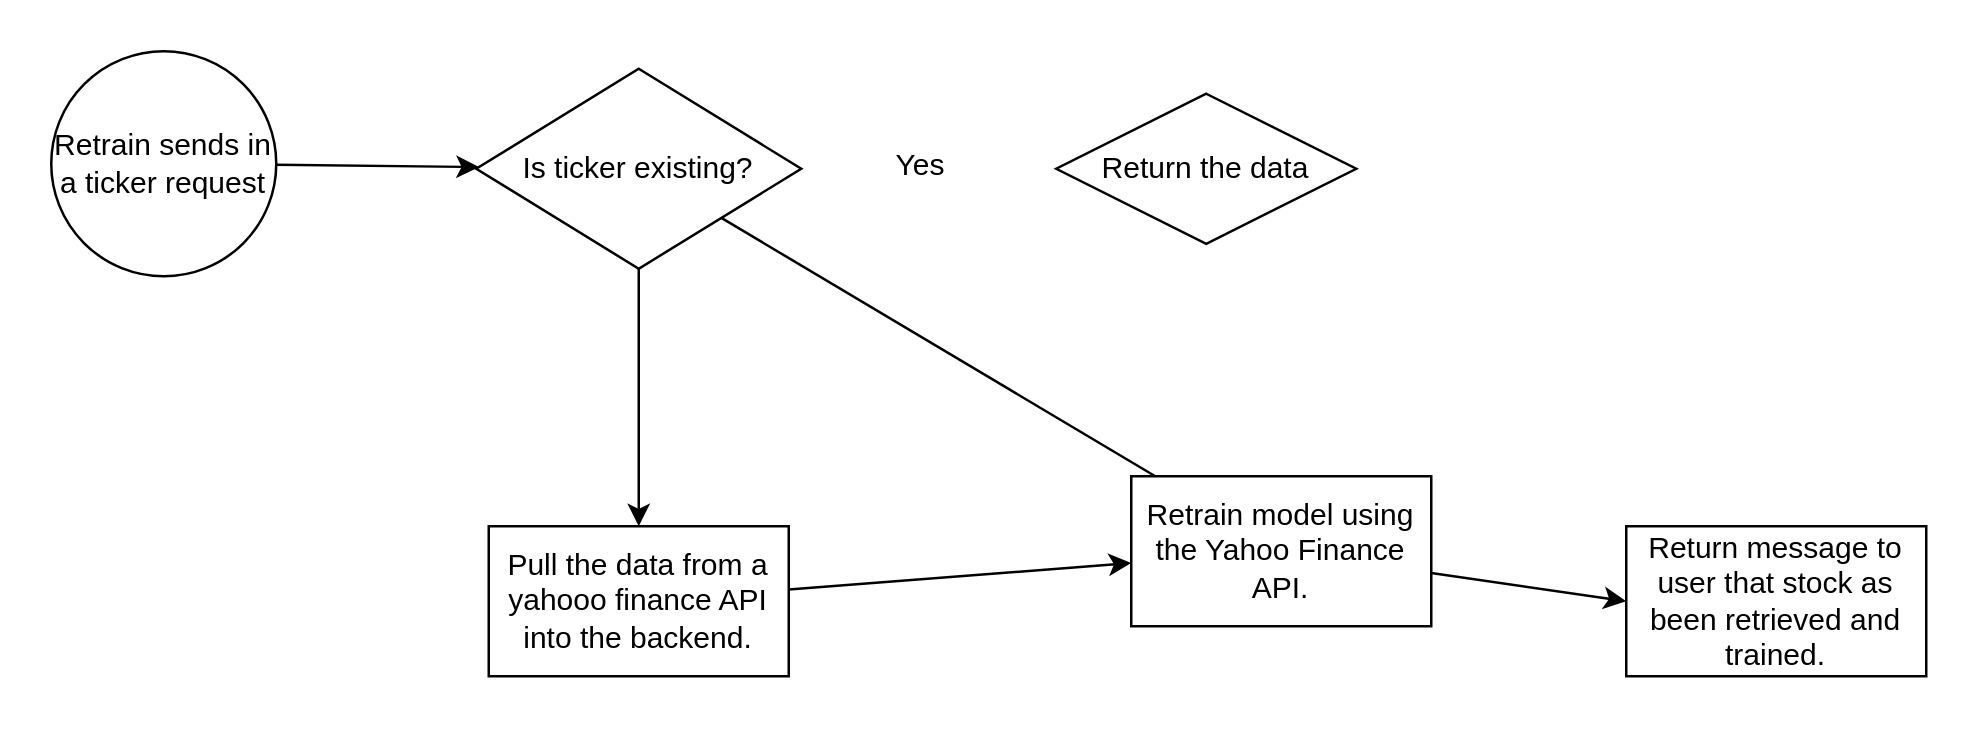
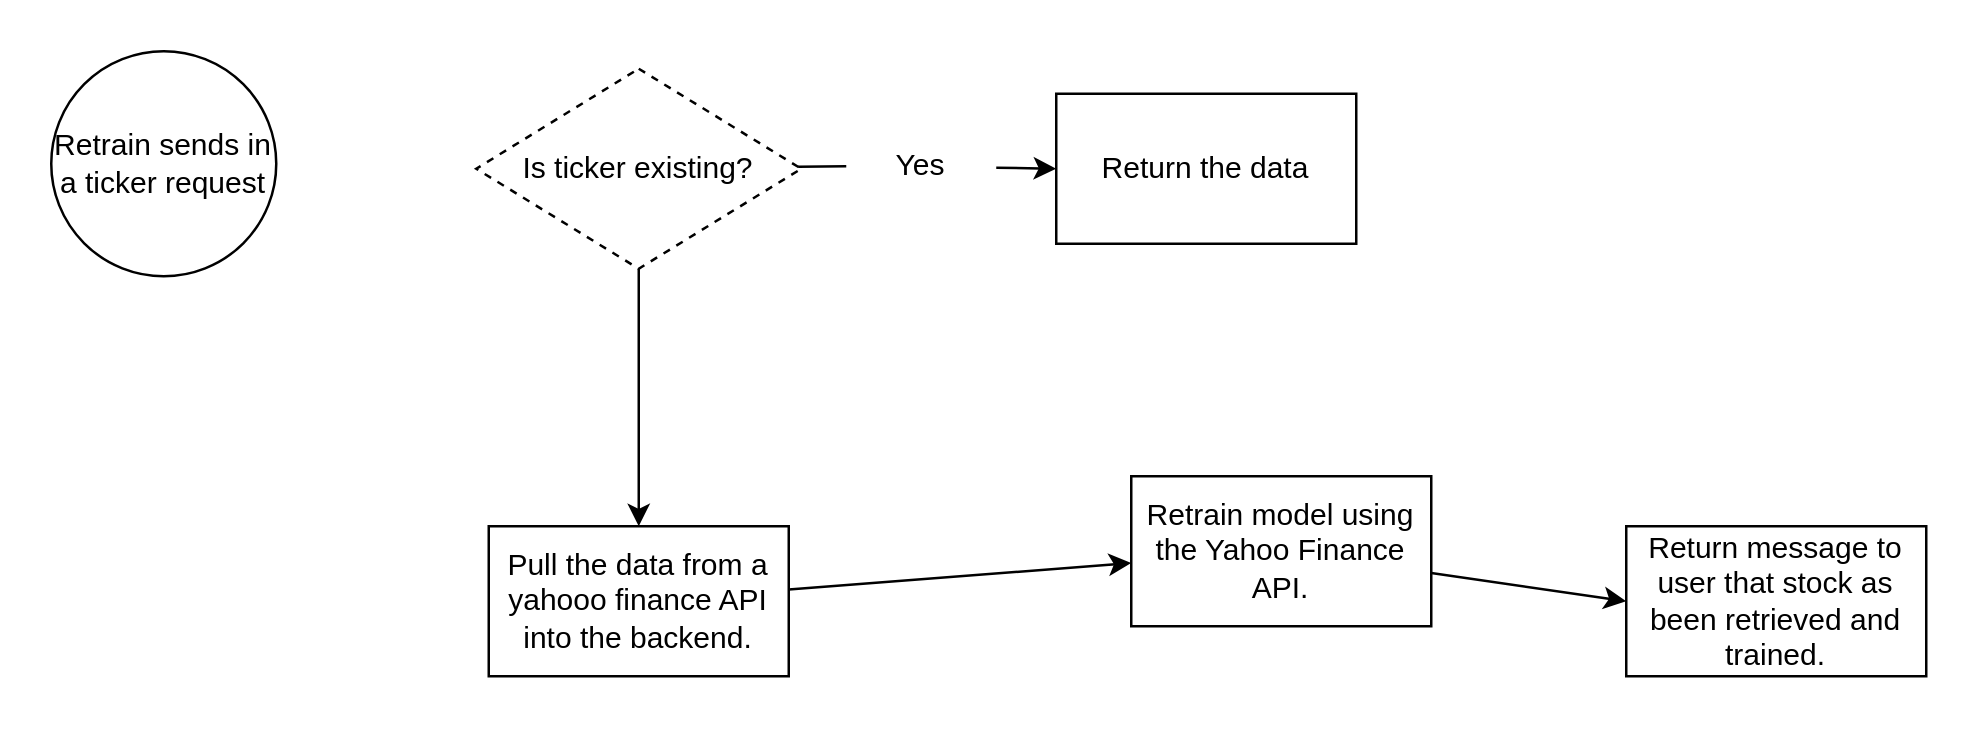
(370, 166) -> none
none -> (1018, 168)
(639, 169) -> (639, 169)
(1206, 169) -> (1206, 169)
(938, 347) -> (822, 167)
